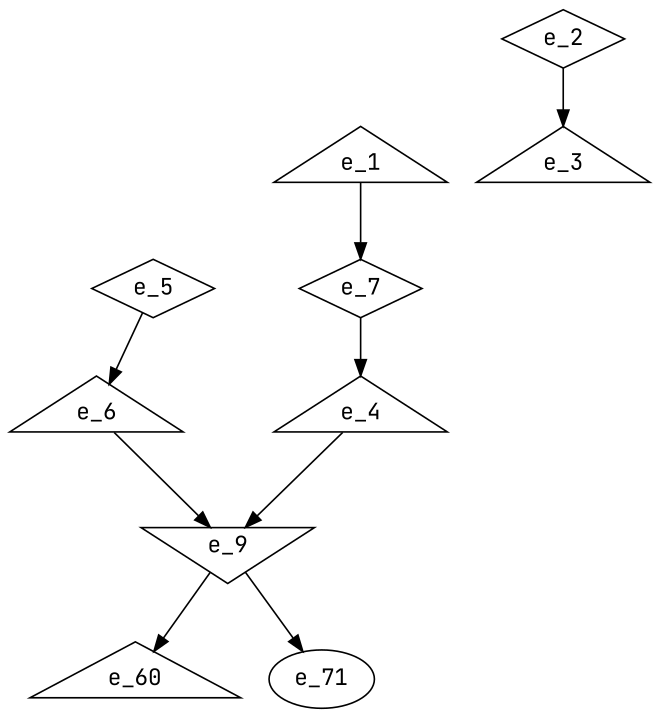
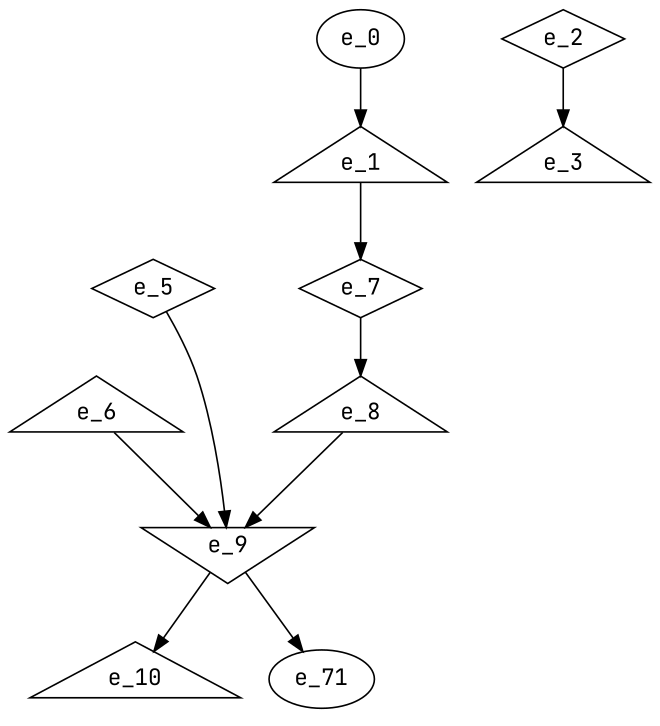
none -> (361, 39)
(129, 341) -> (206, 408)
(361, 413) -> (361, 413)
(135, 679) -> (135, 679)
